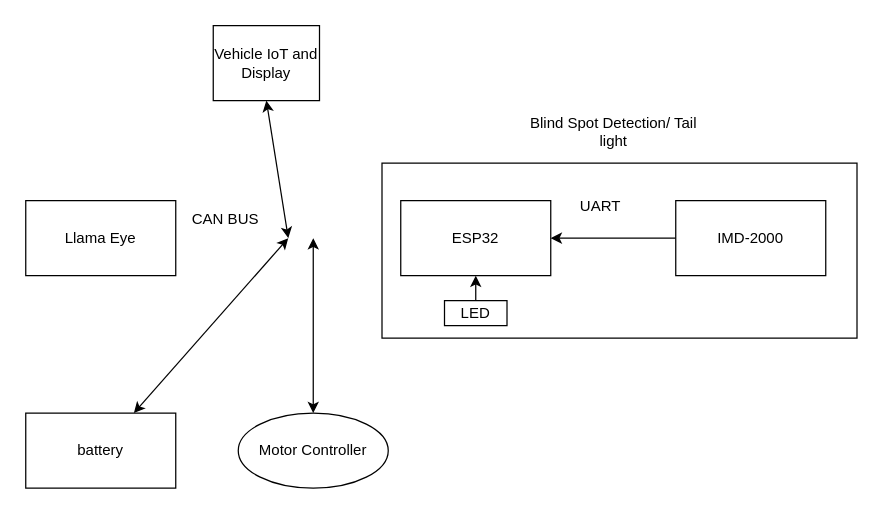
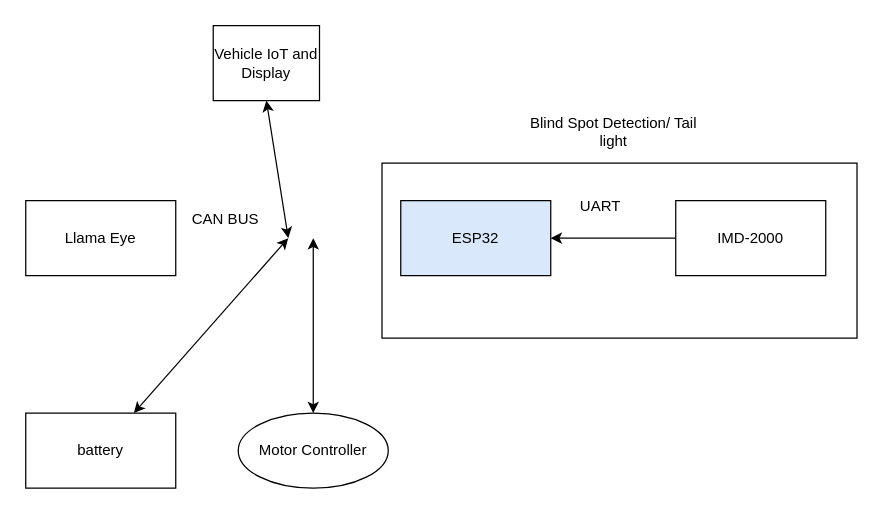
(476, 238) -> (476, 238)
(476, 293) -> none
(476, 313) -> none
